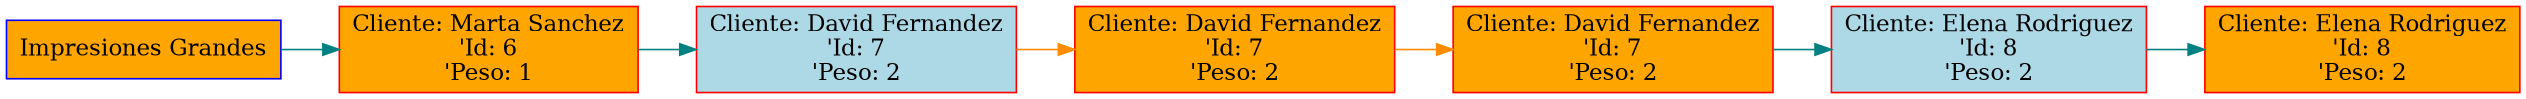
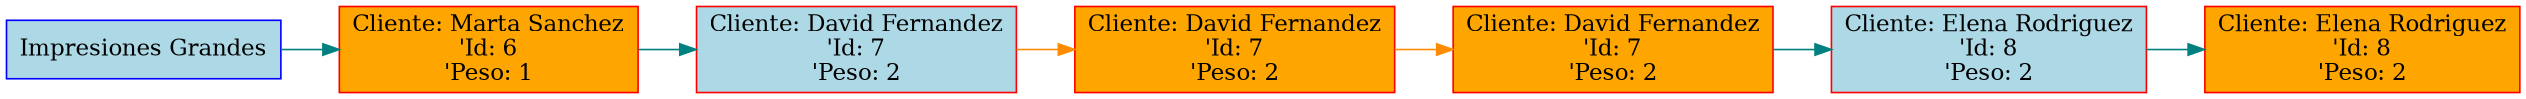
(144, 50) -> (144, 50)
